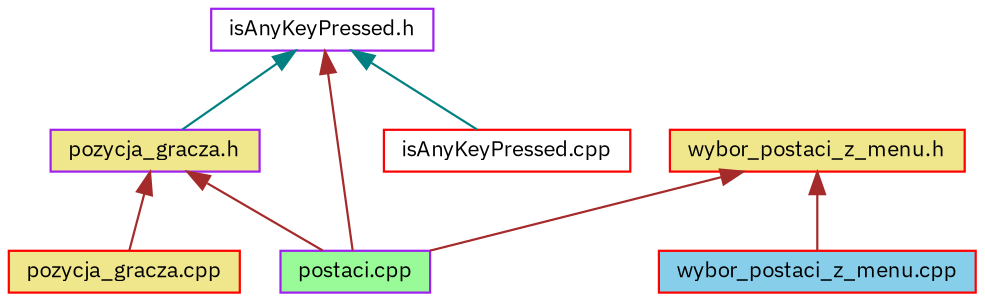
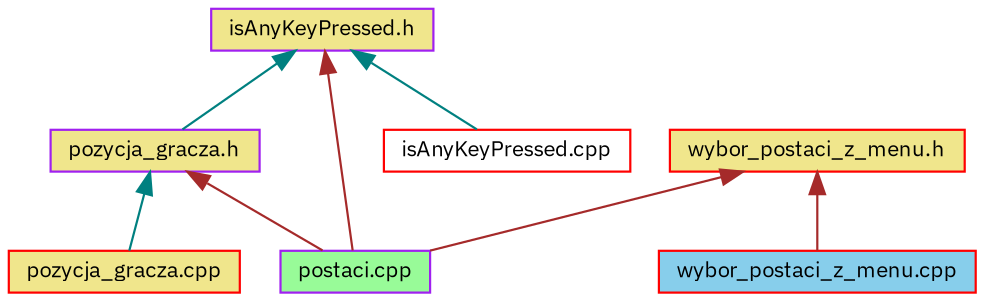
(322, 30) -> (322, 30)
(137, 222) -> (137, 222)
